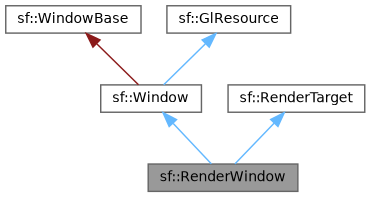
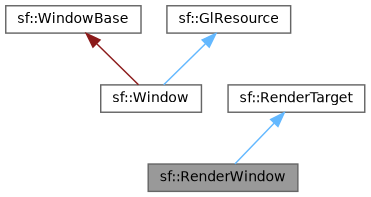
(192, 144) -> none
